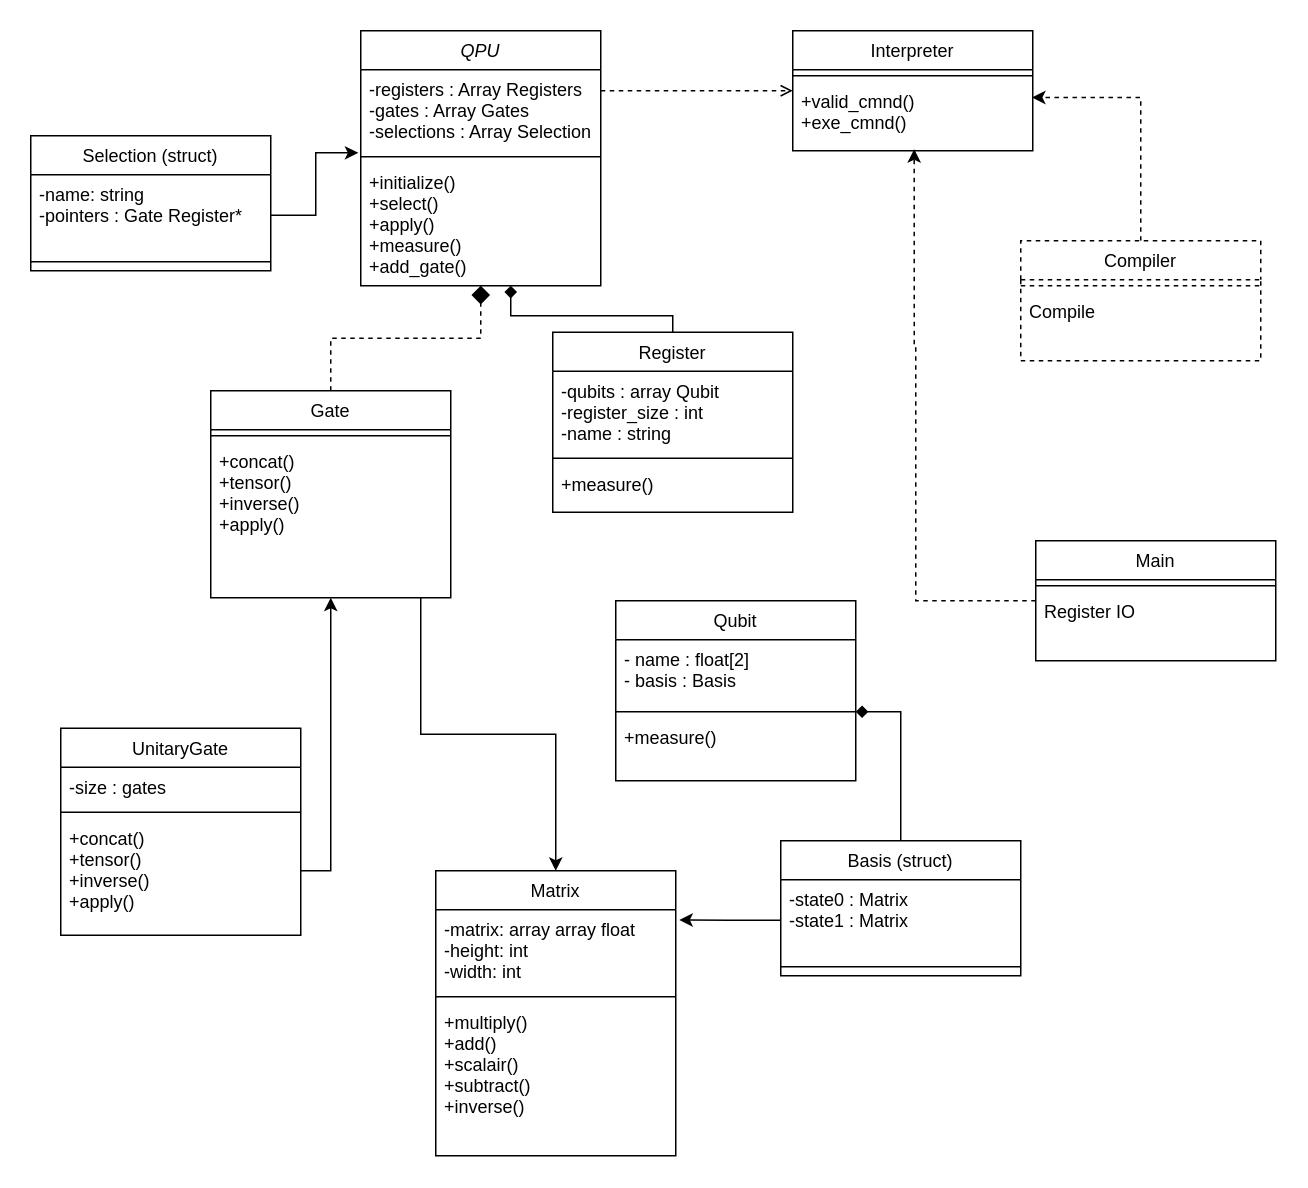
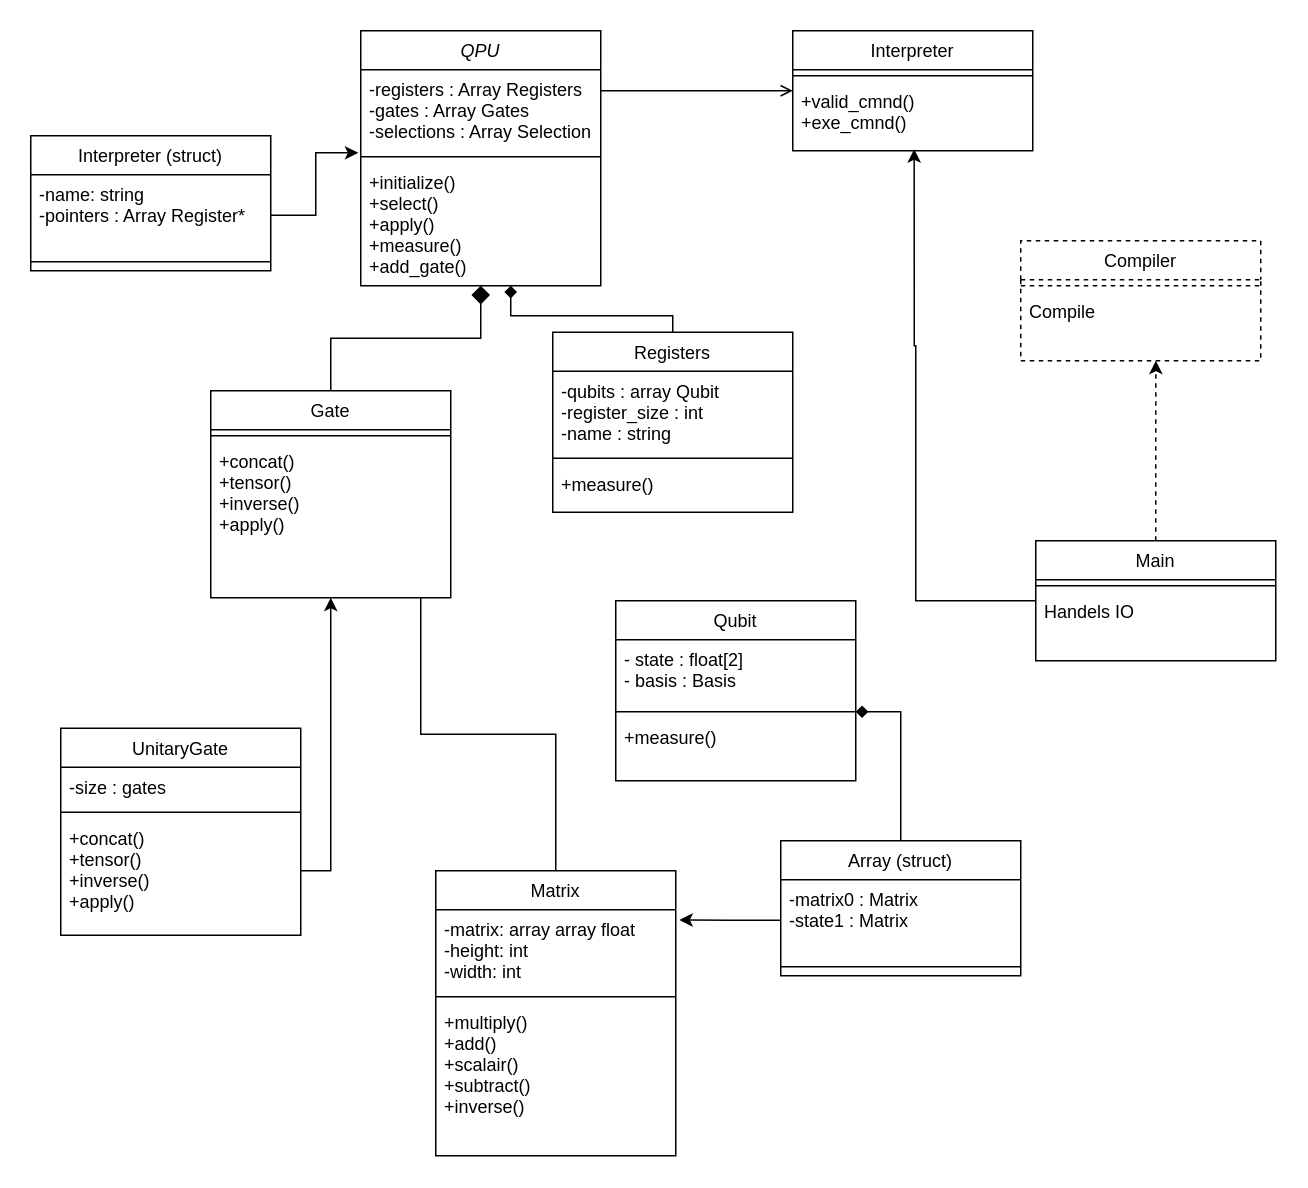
(696, 91) -> (696, 91)
(1141, 120) -> none
(150, 156) -> (150, 156)
(98, 195) -> (98, 195)
(398, 338) -> (398, 338)
(672, 353) -> (672, 353)
(916, 440) -> (916, 440)
none -> (1156, 456)
(1095, 612) -> (1090, 612)
(698, 660) -> (703, 660)
(556, 859) -> (556, 863)
(900, 861) -> (900, 861)
(860, 900) -> (863, 900)
